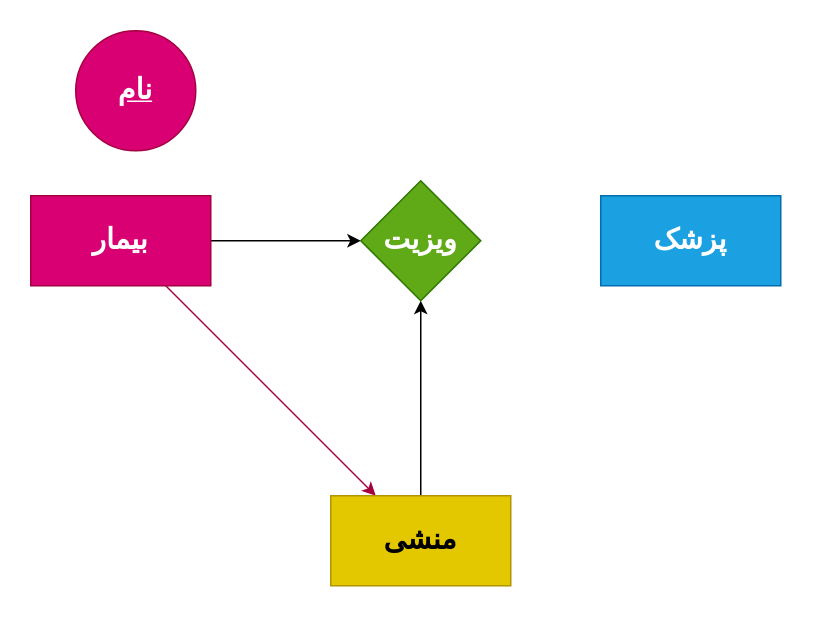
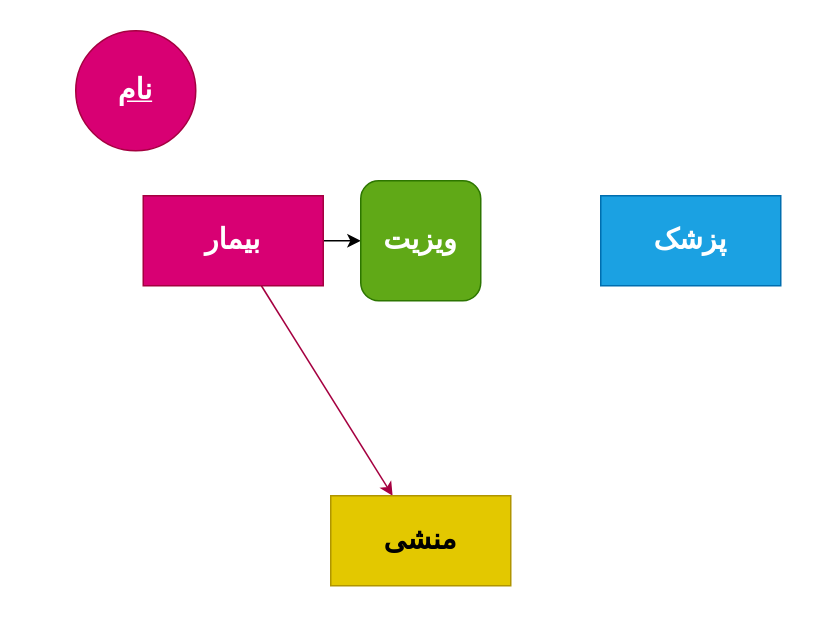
(121, 241) -> (233, 241)
(421, 241) -> (421, 241)
(421, 404) -> none
